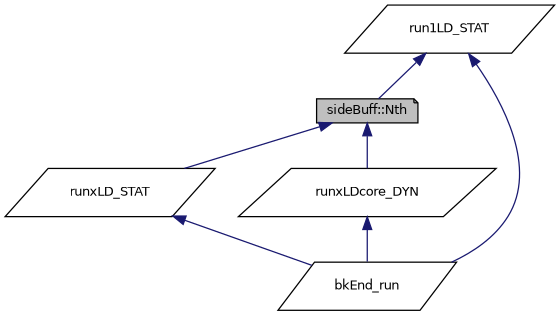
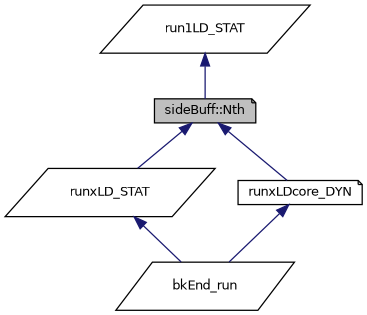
(519, 173) -> none
(367, 193) -> (300, 193)
